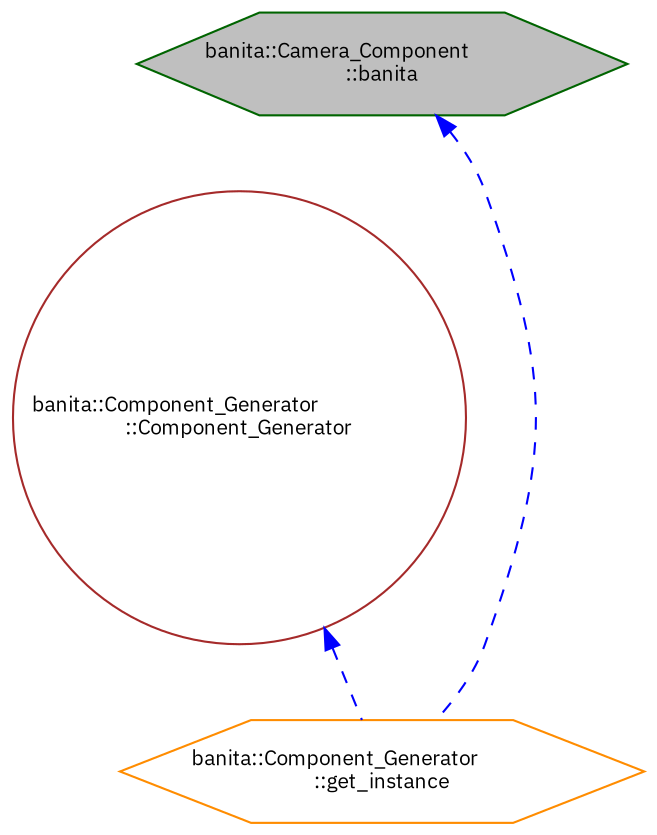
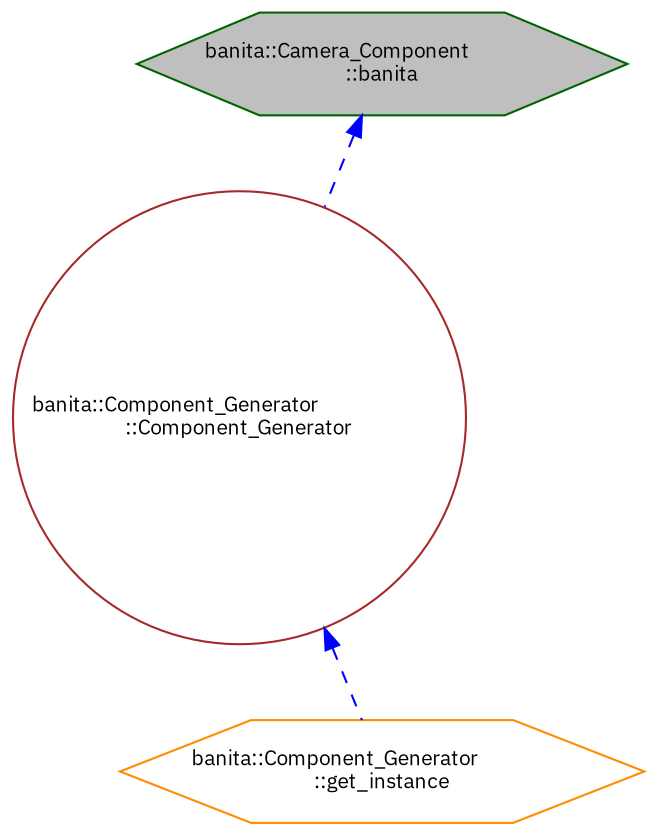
(535, 428) -> (339, 171)
